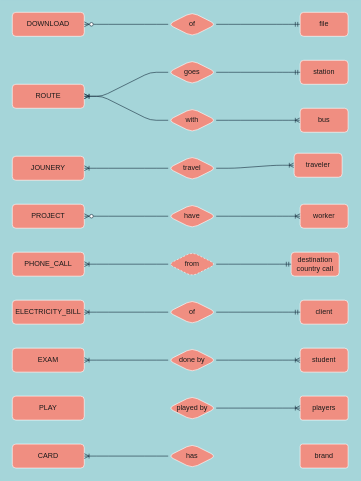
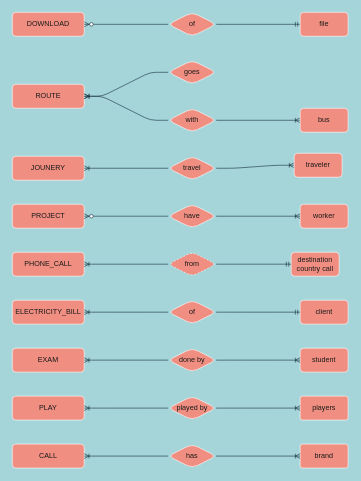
(258, 72) -> none
(324, 72) -> none
none -> (88, 408)
(48, 456) -> (48, 456)
none -> (296, 456)
